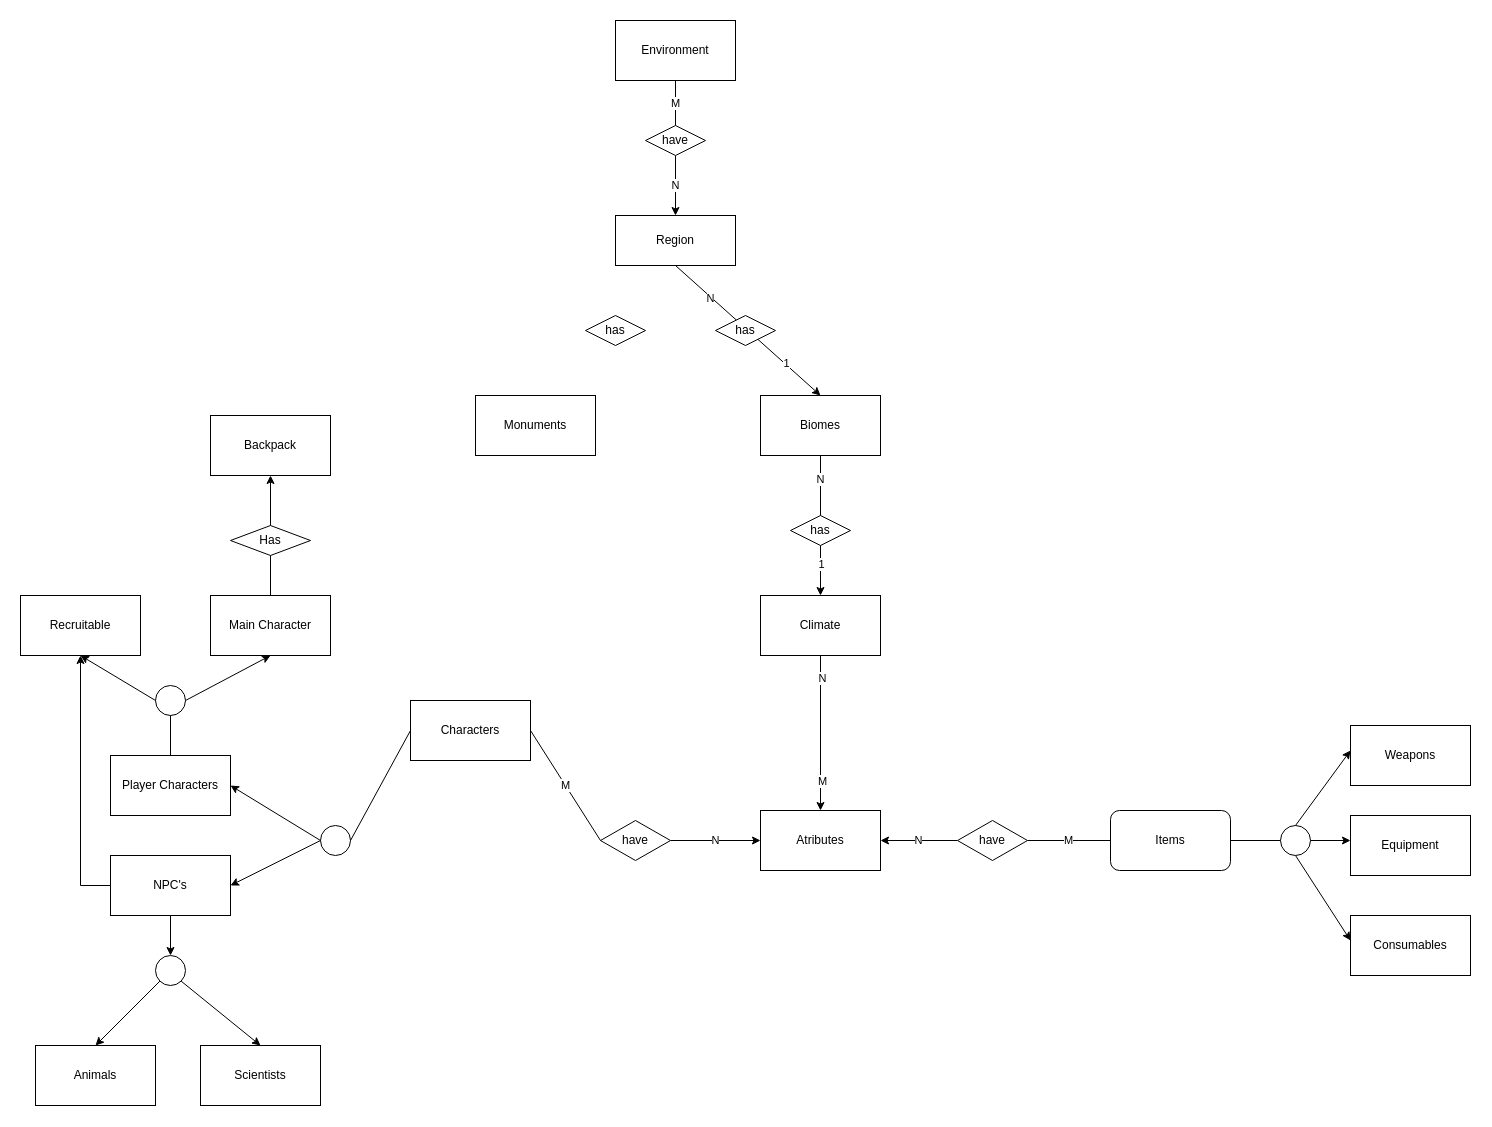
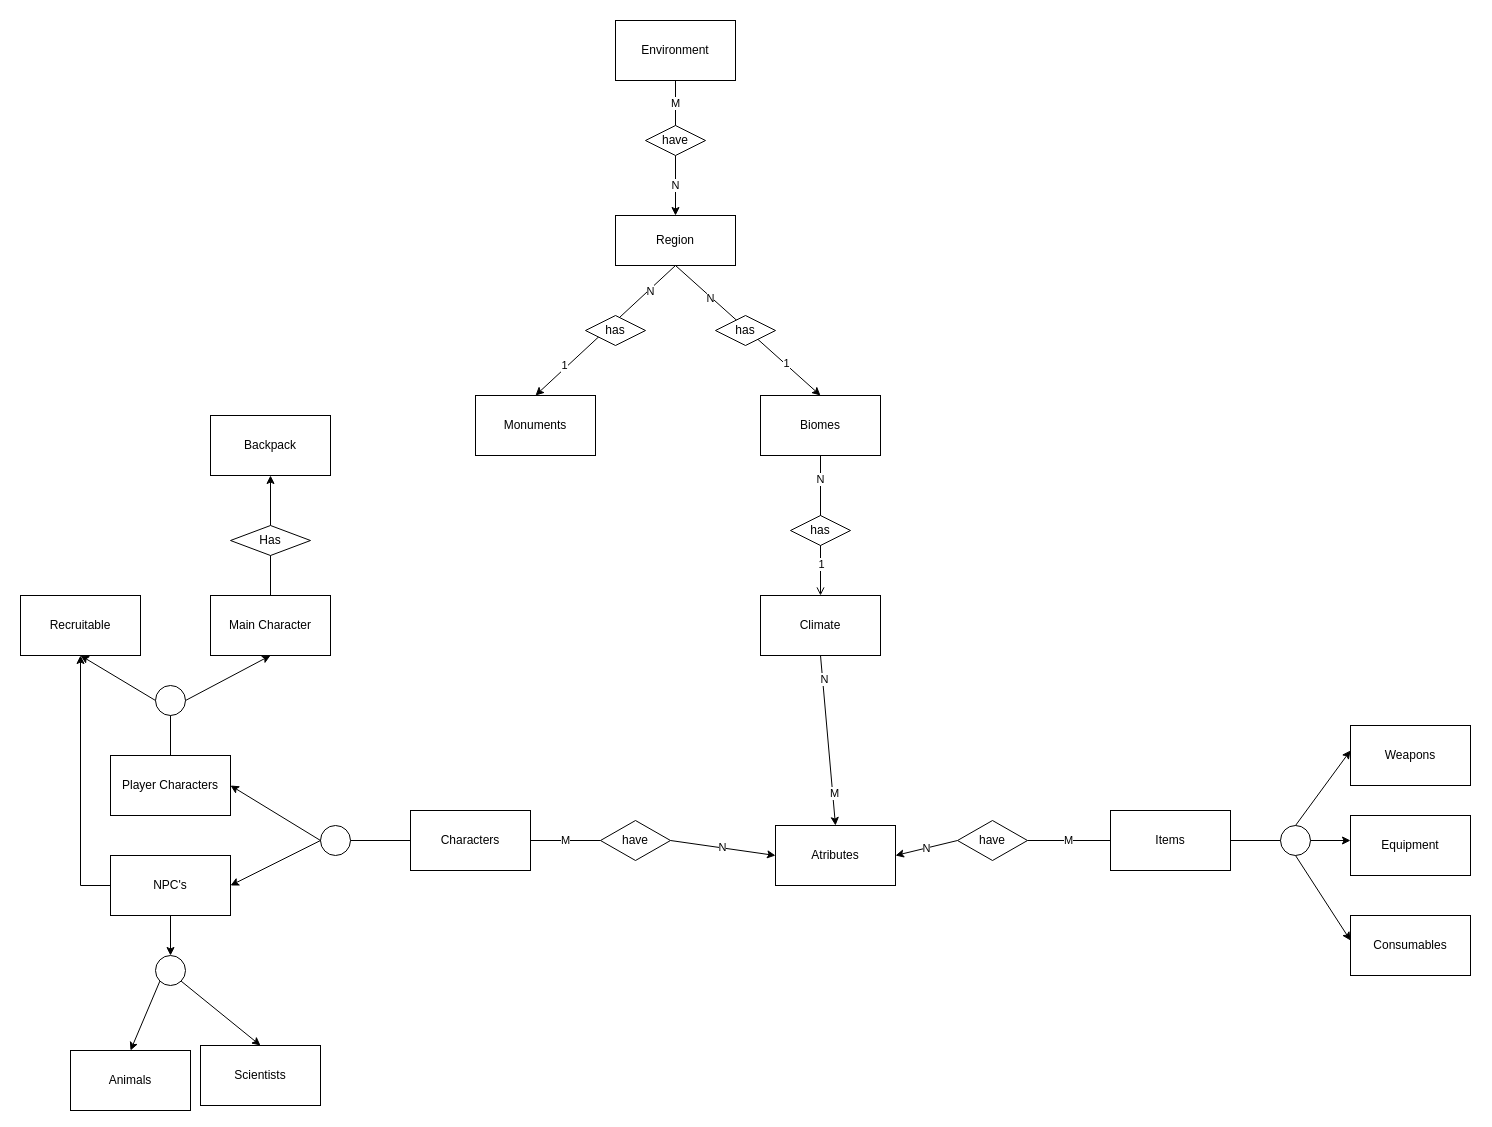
none -> (570, 364)
(821, 587) -> (821, 589)
(471, 731) -> (471, 841)
(821, 841) -> (836, 856)
(1171, 841) -> (1171, 841)
(96, 1076) -> (131, 1081)
